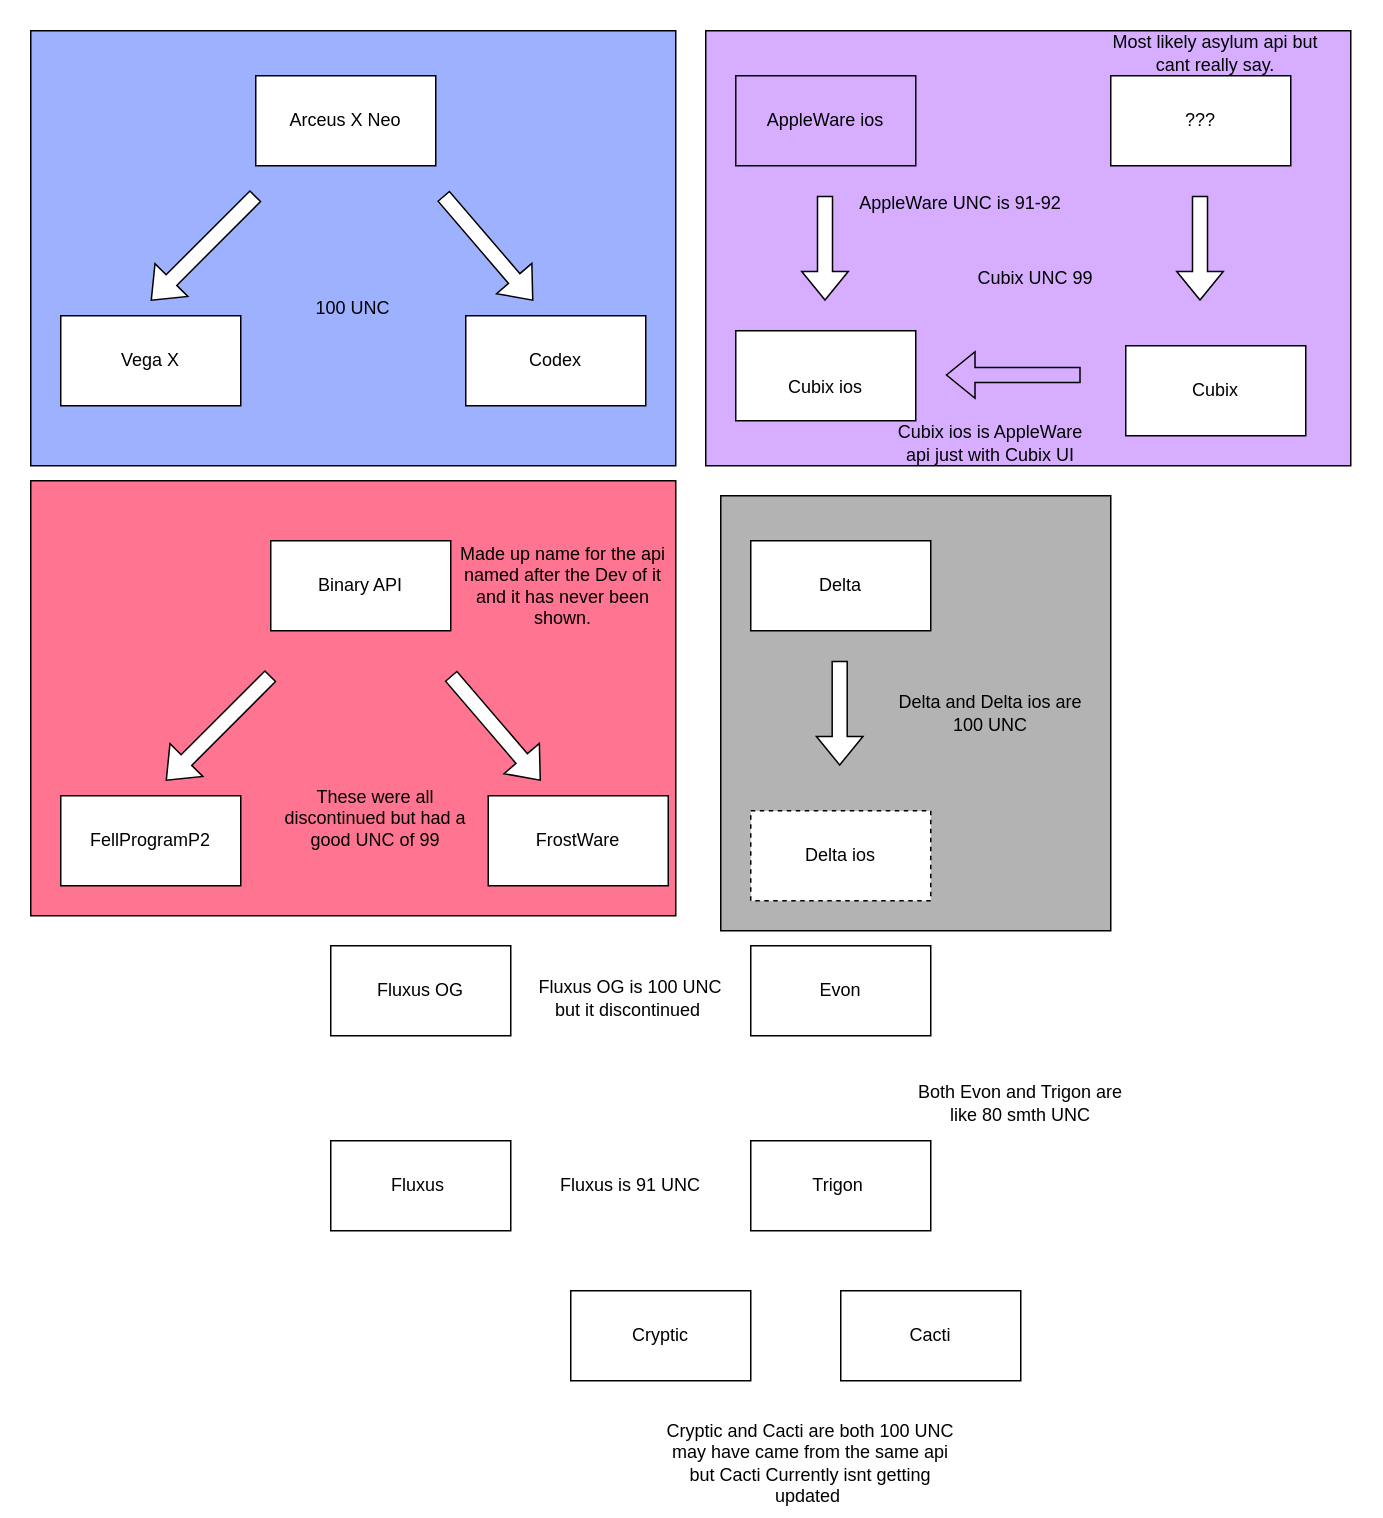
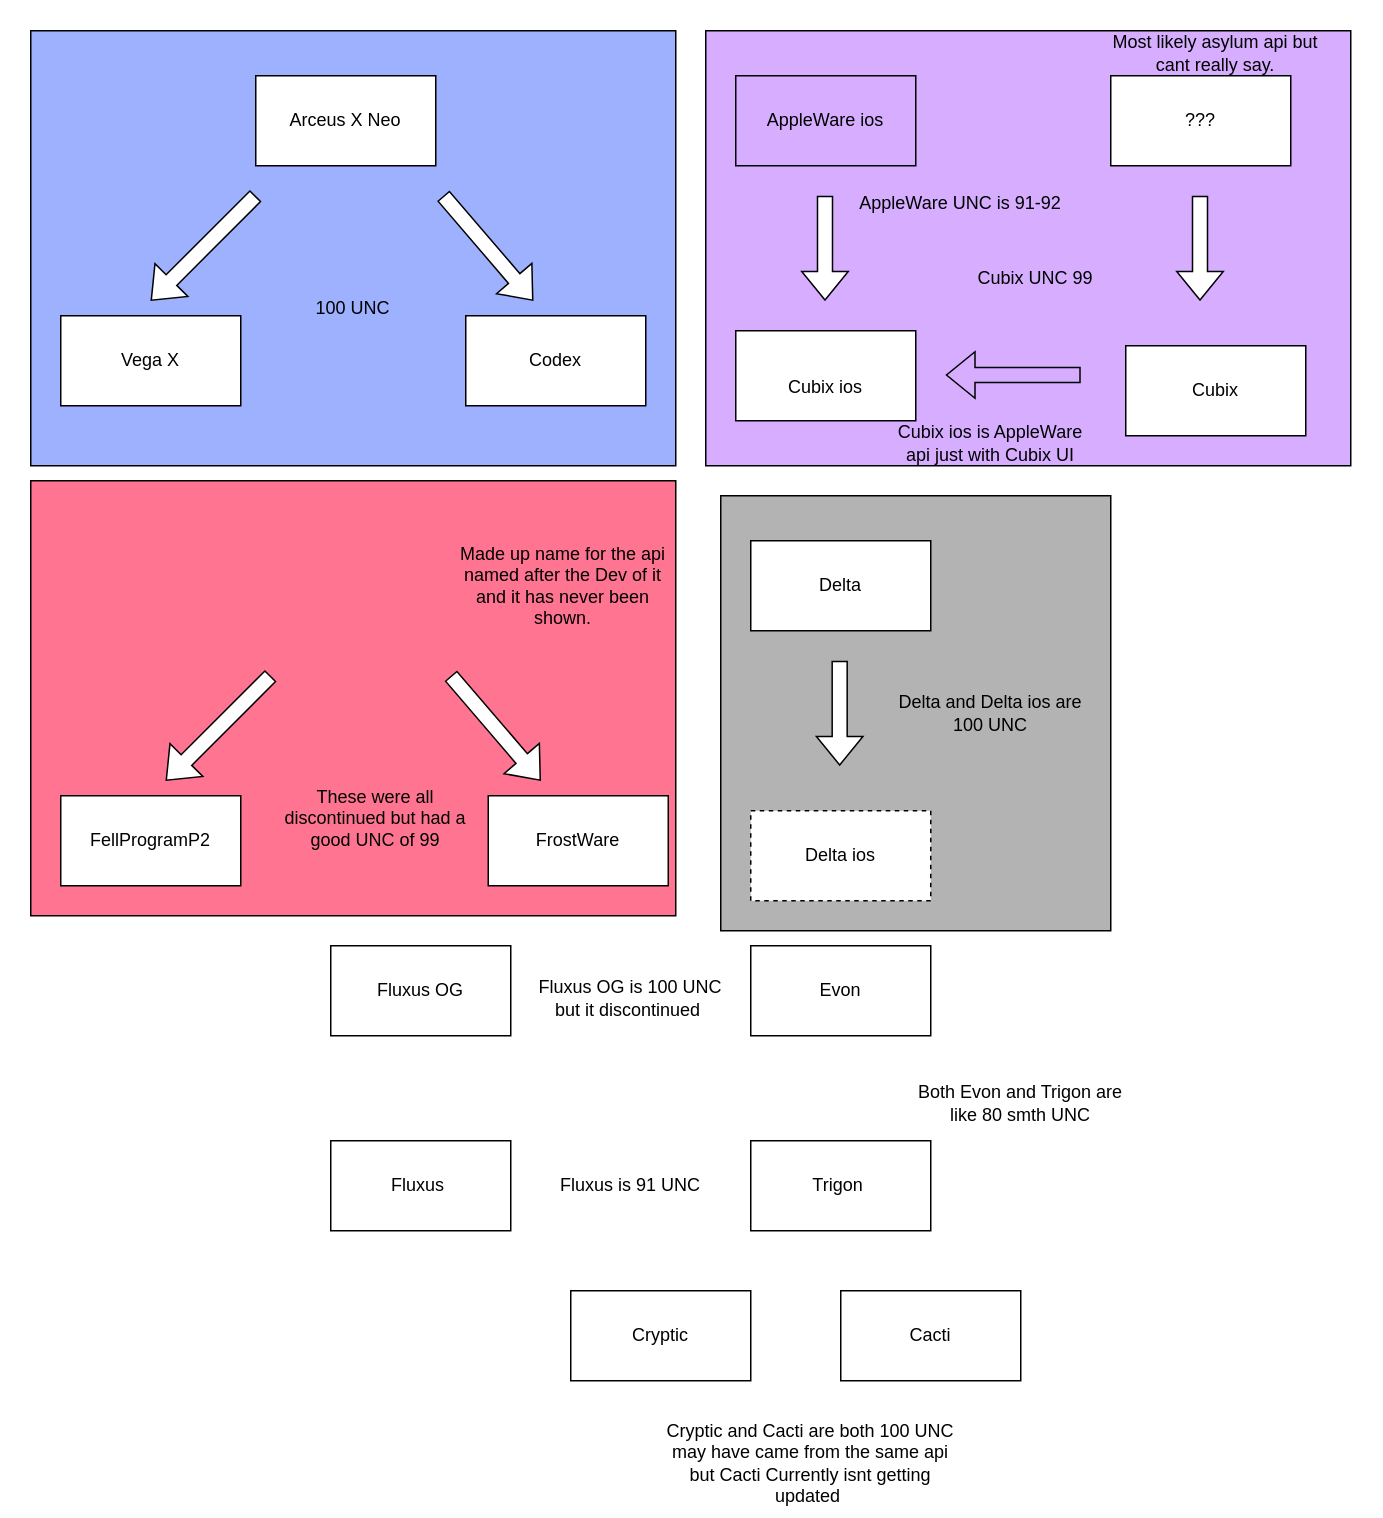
(361, 586) -> none
